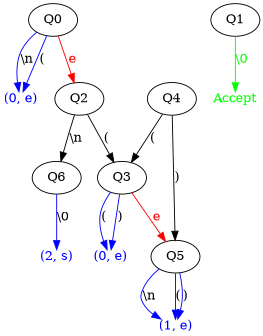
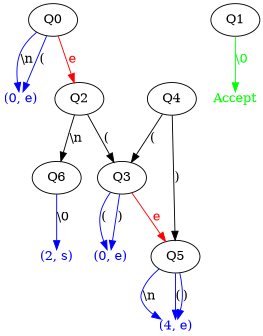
(175, 326) -> (175, 326)
